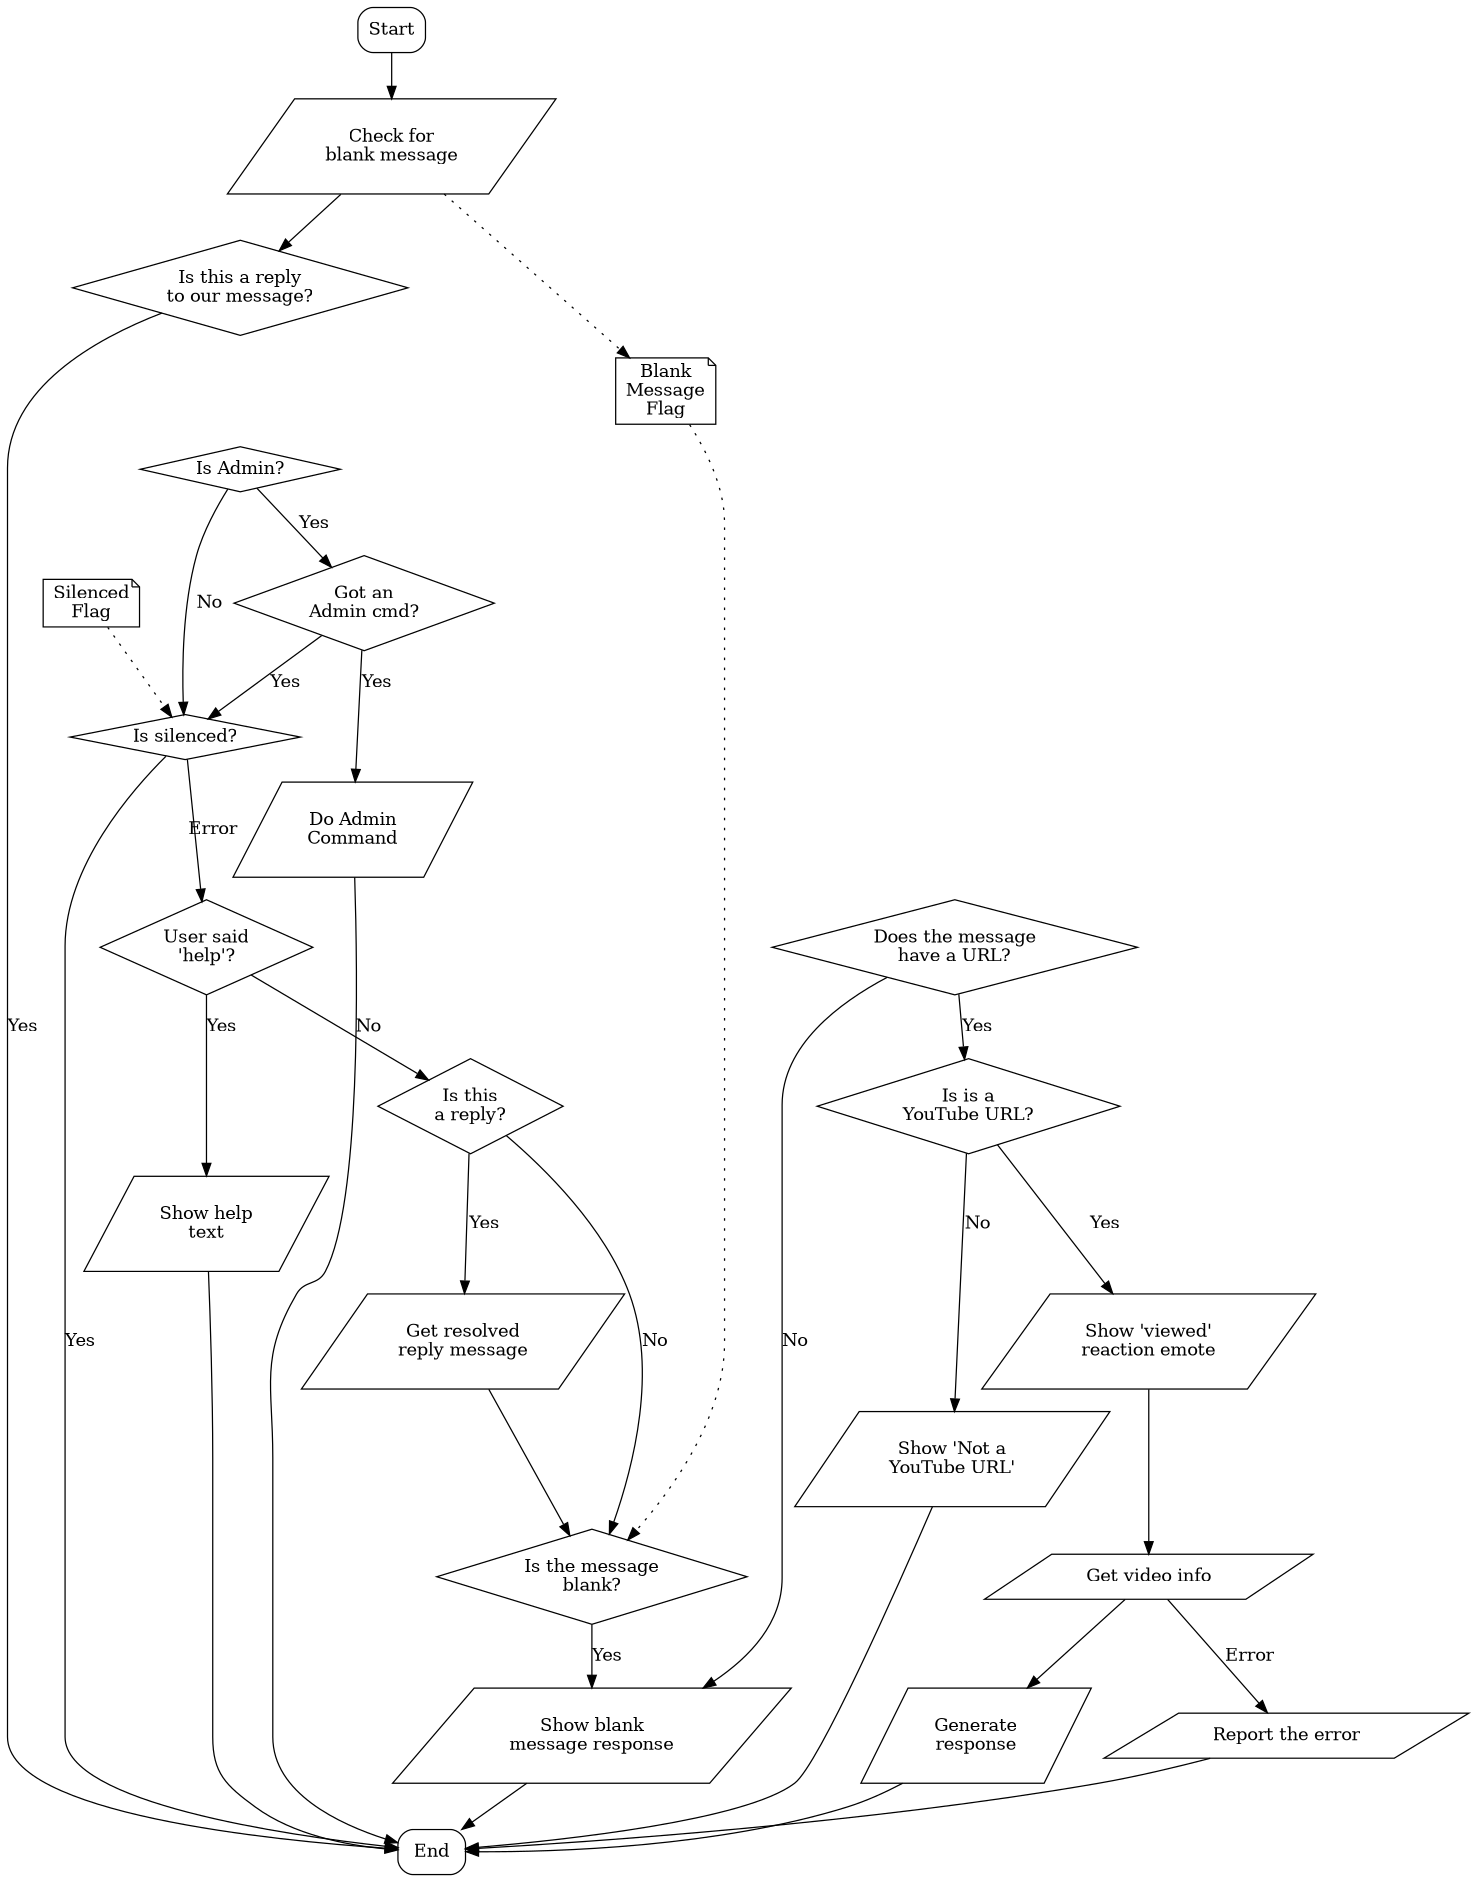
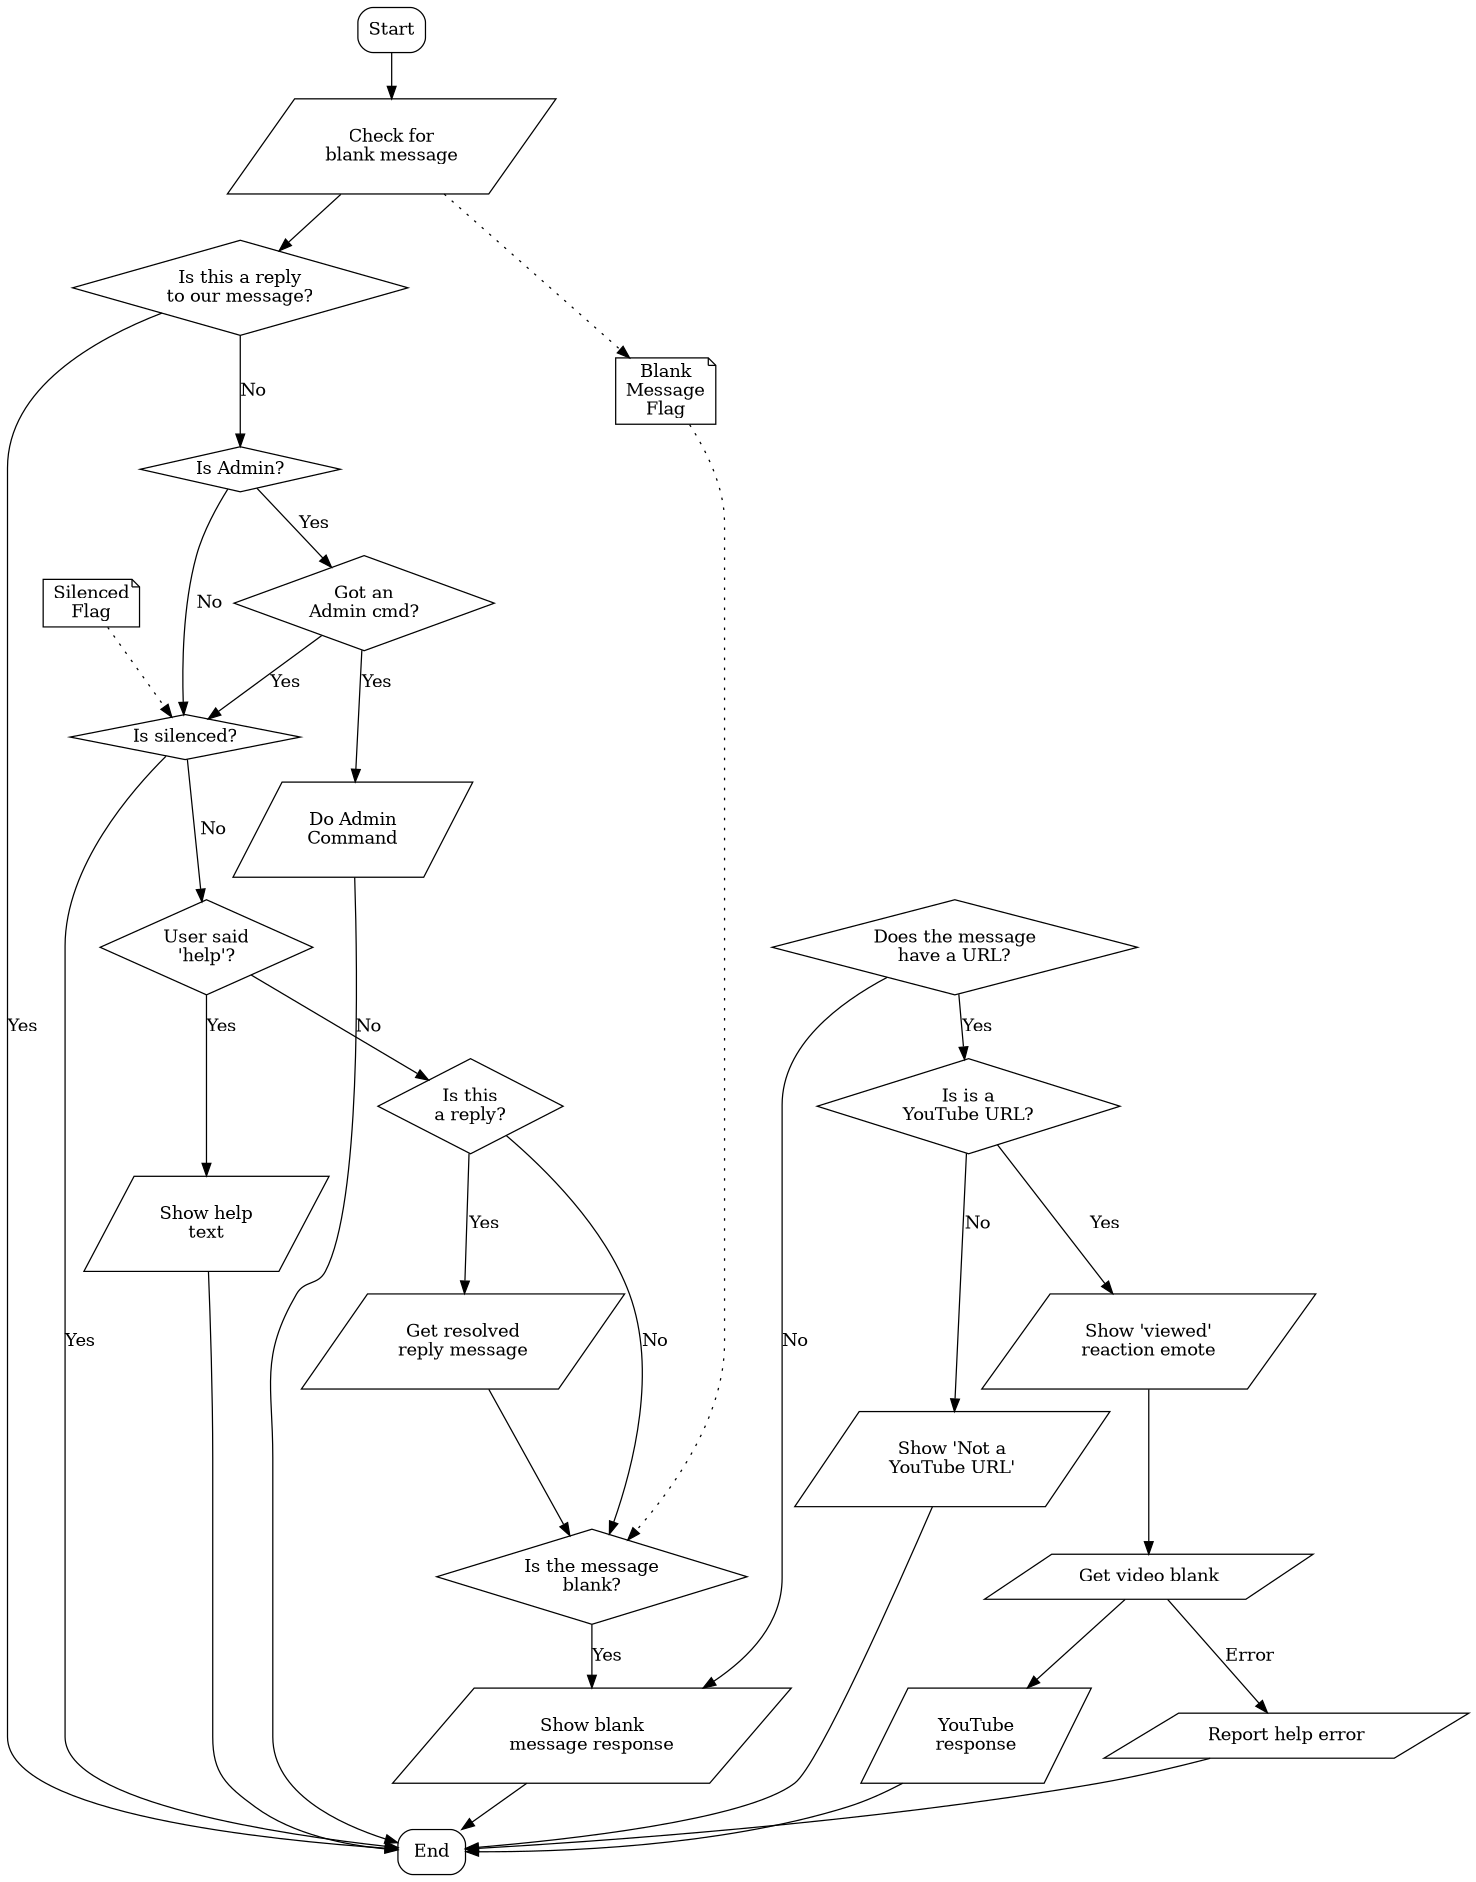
none -> (240, 385)
(213, 830) -> (213, 830)
(1149, 1577) -> (1149, 1577)
(976, 1736) -> (976, 1736)
(1286, 1736) -> (1286, 1736)
